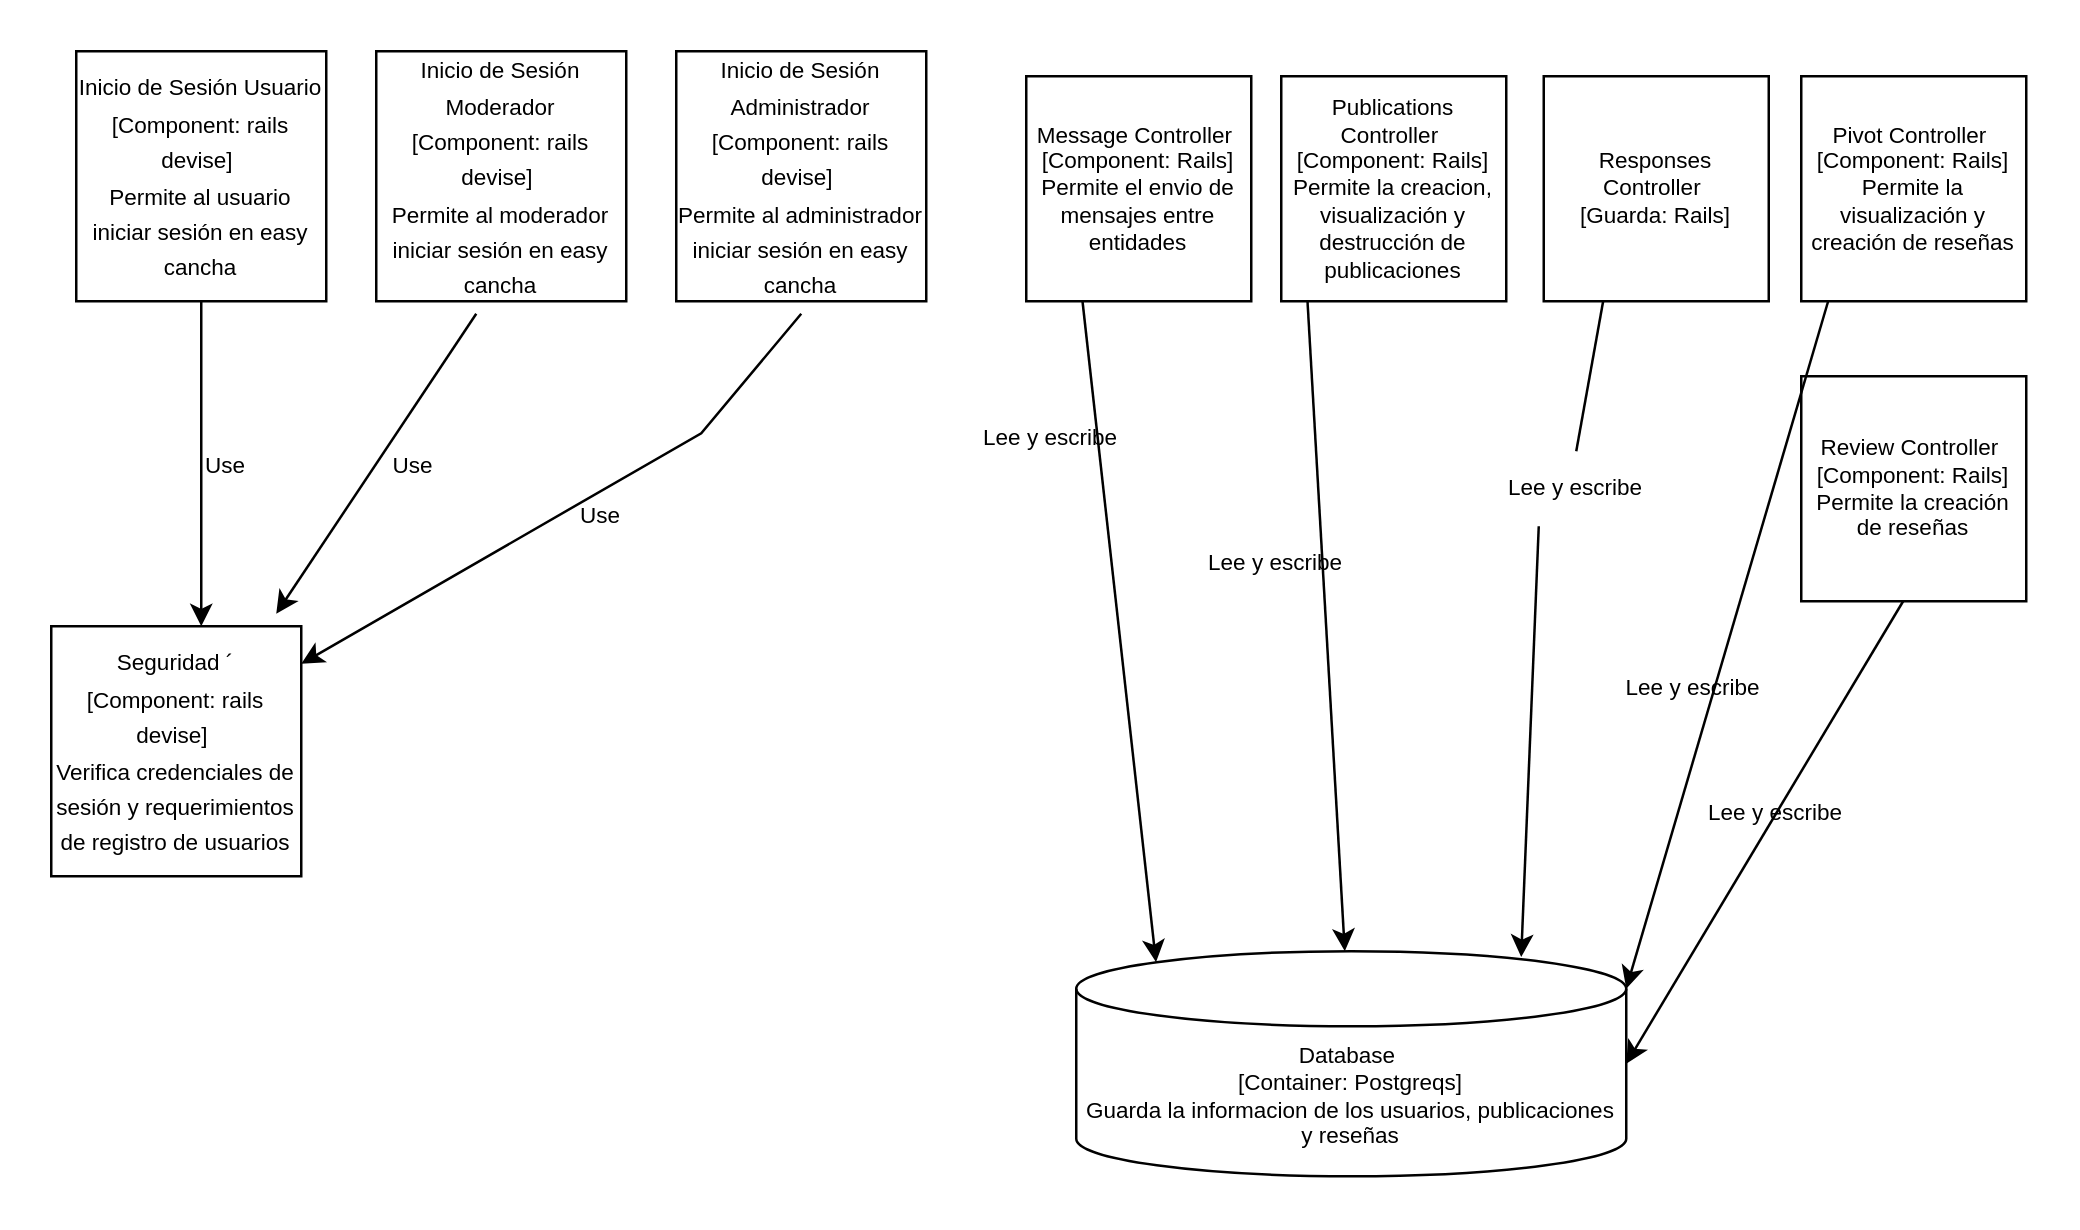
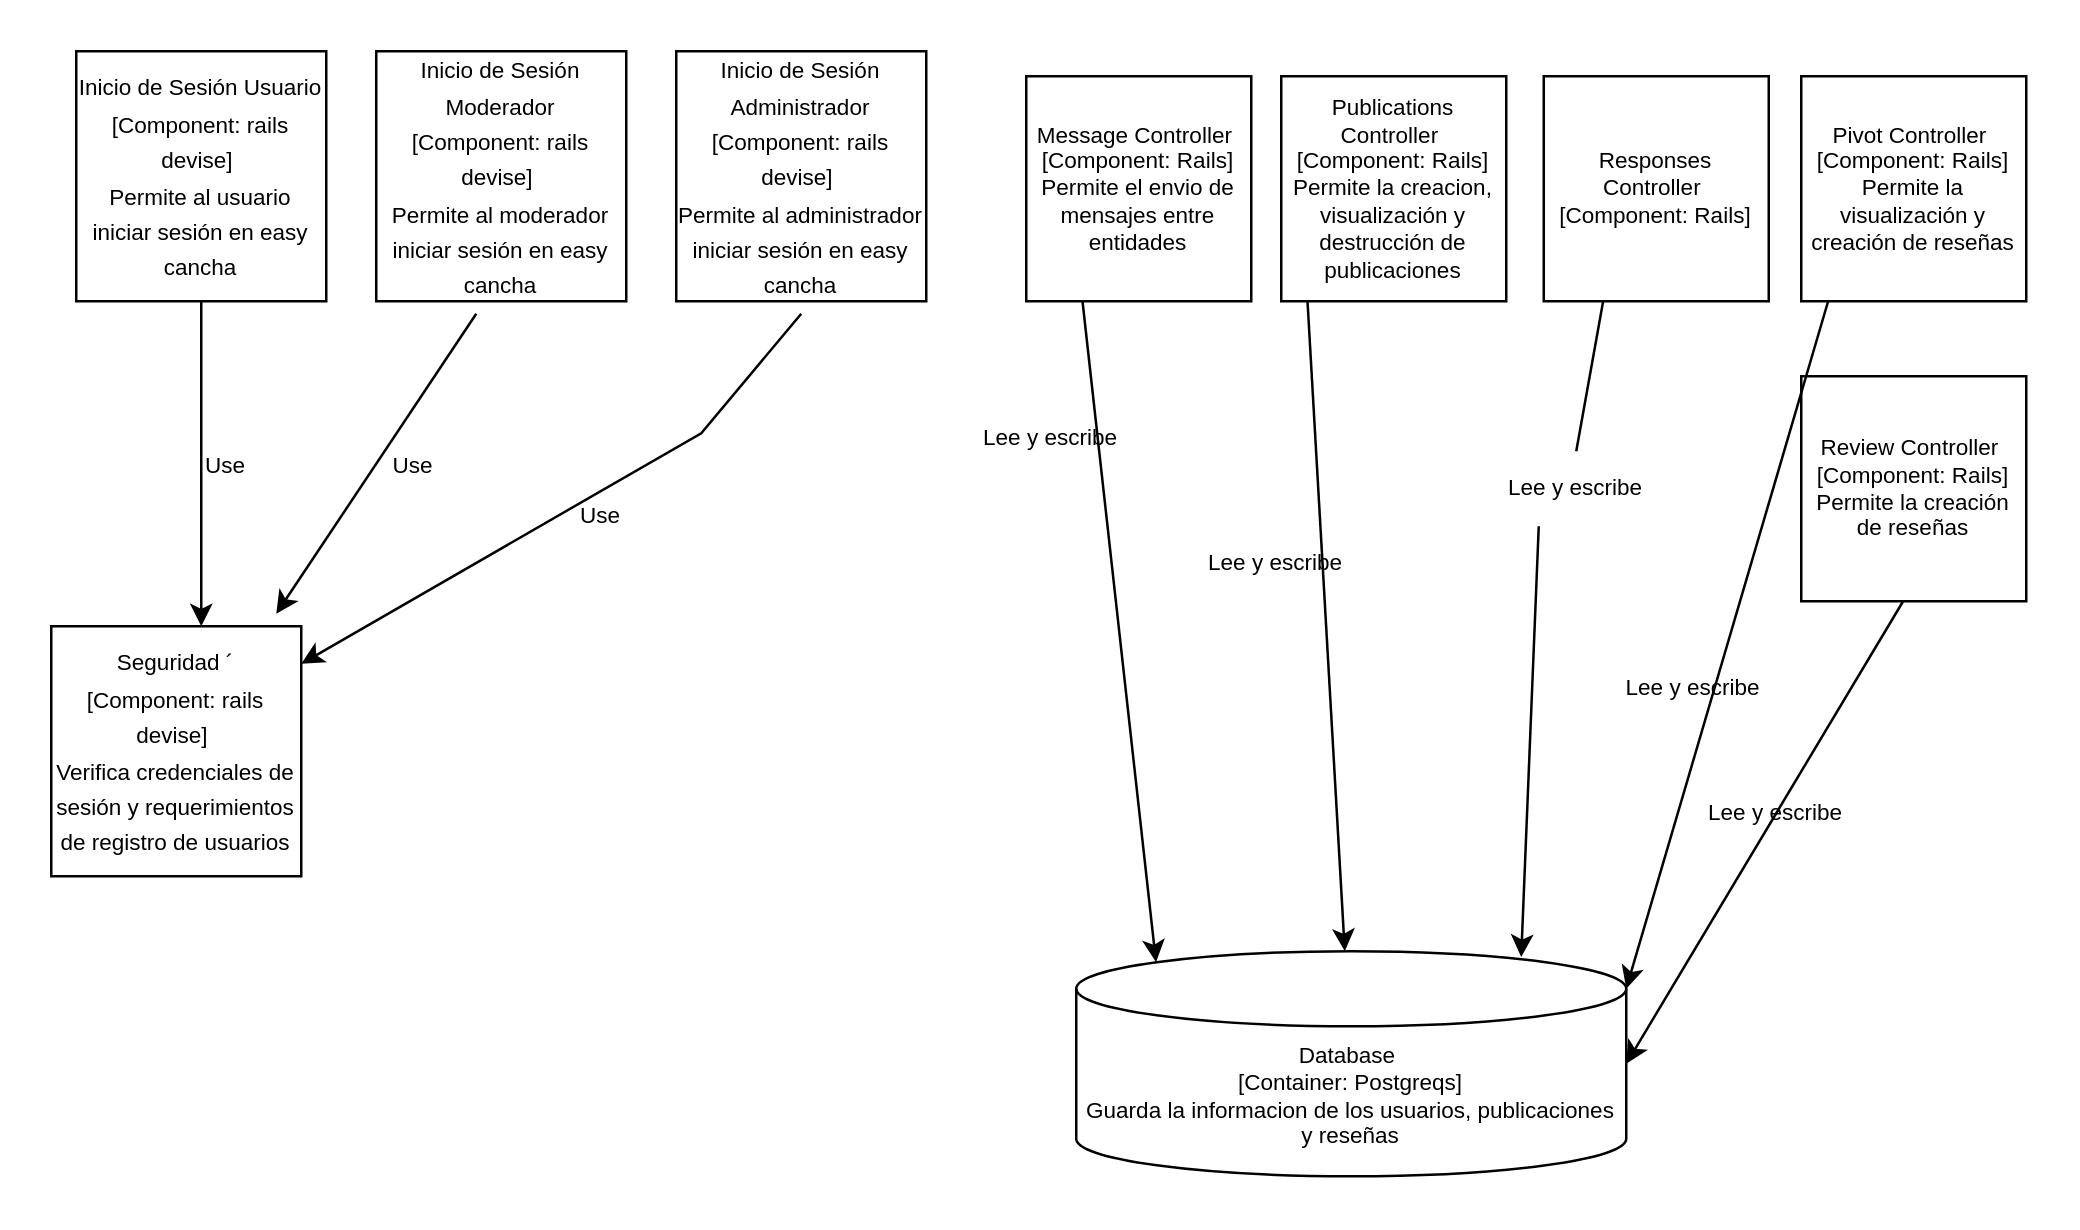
(1656, 189) -> (1656, 189)
